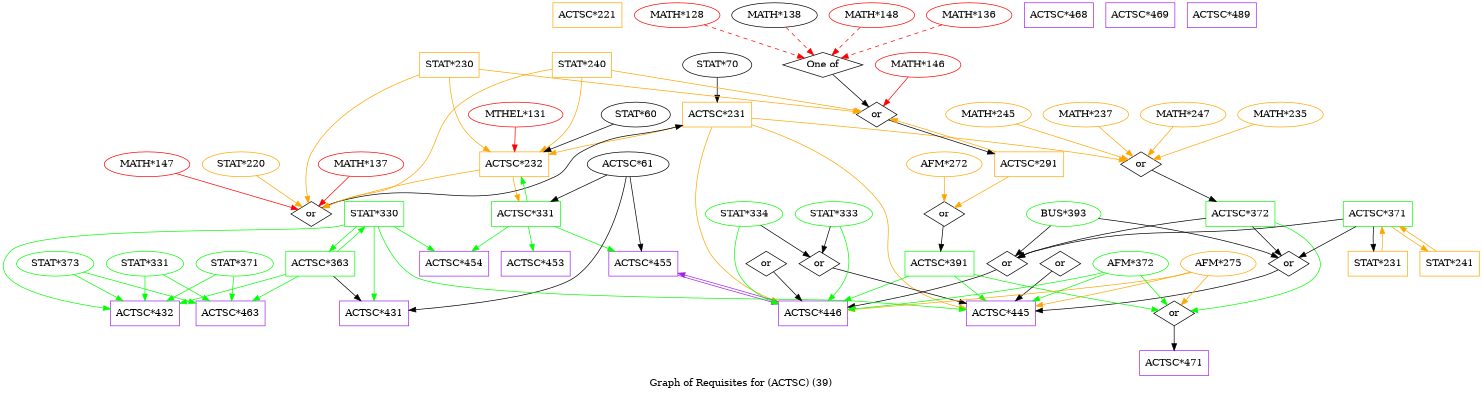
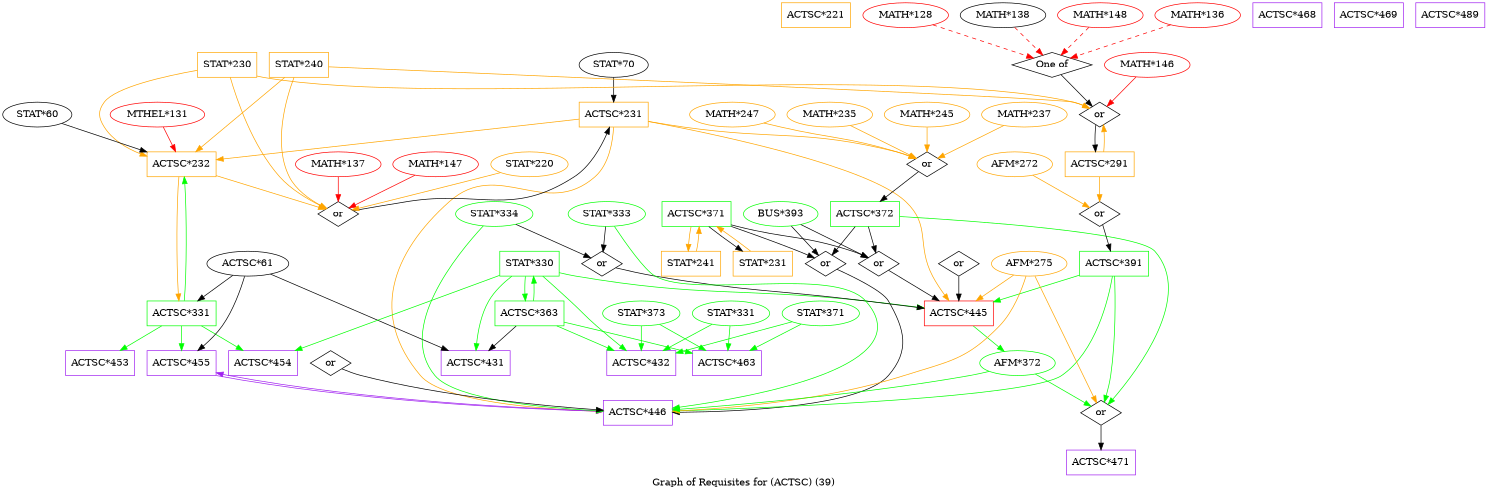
(1076, 285) -> (983, 334)
(1001, 313) -> (959, 313)
